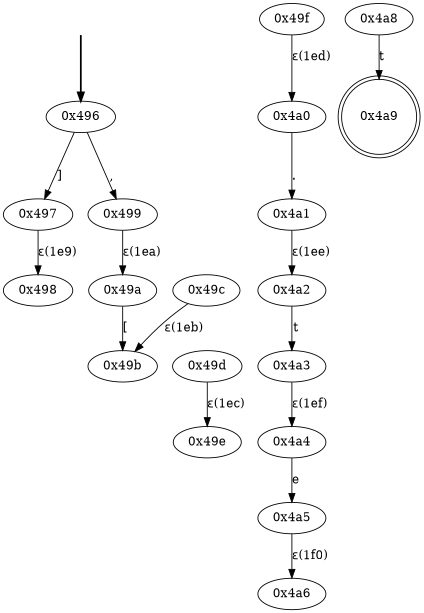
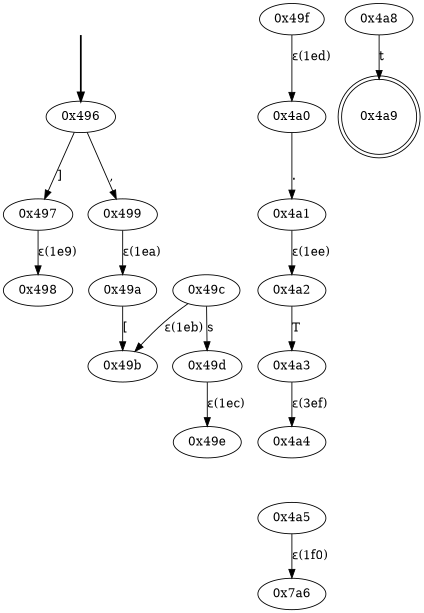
none -> (207, 324)
(296, 328) -> (296, 328)
(310, 404) -> (310, 404)
(292, 476) -> none
(292, 594) -> (292, 594)
